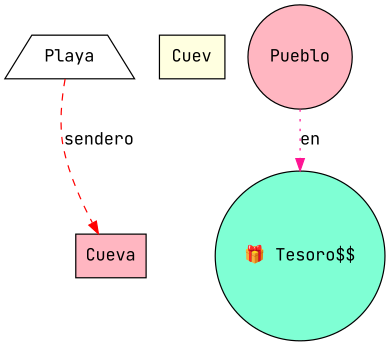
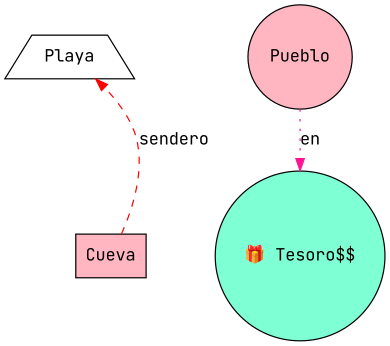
(192, 57) -> none
(65, 153) -> (139, 157)
